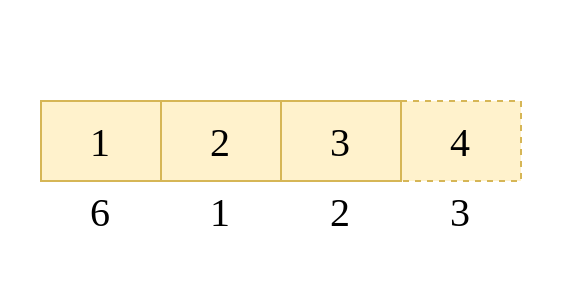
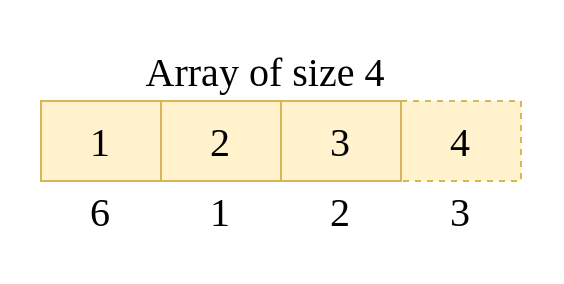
none -> (271, 71)
